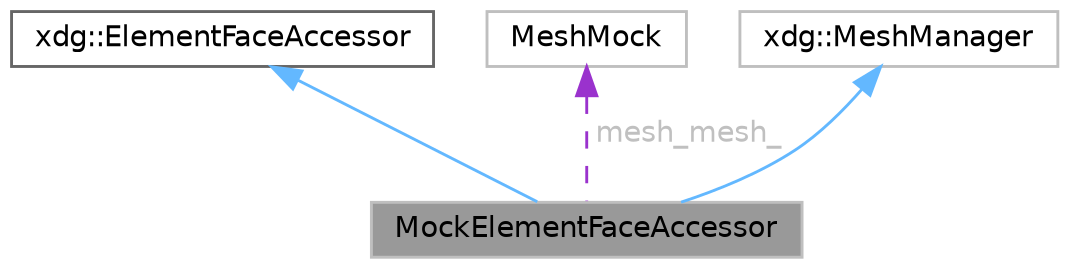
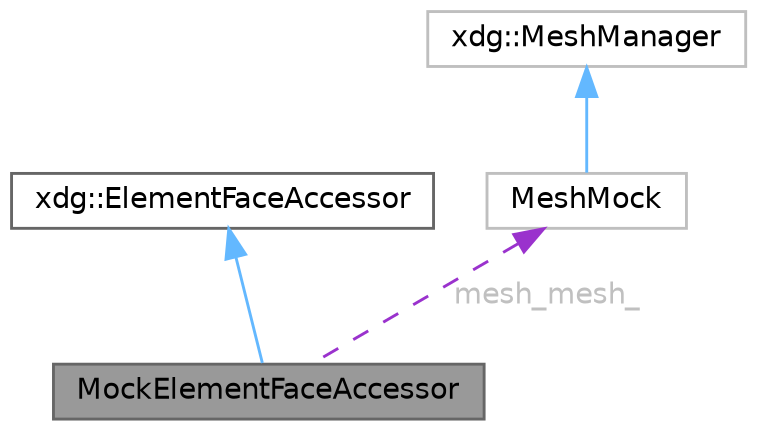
(780, 159) -> (587, 135)
(587, 230) -> (269, 392)
